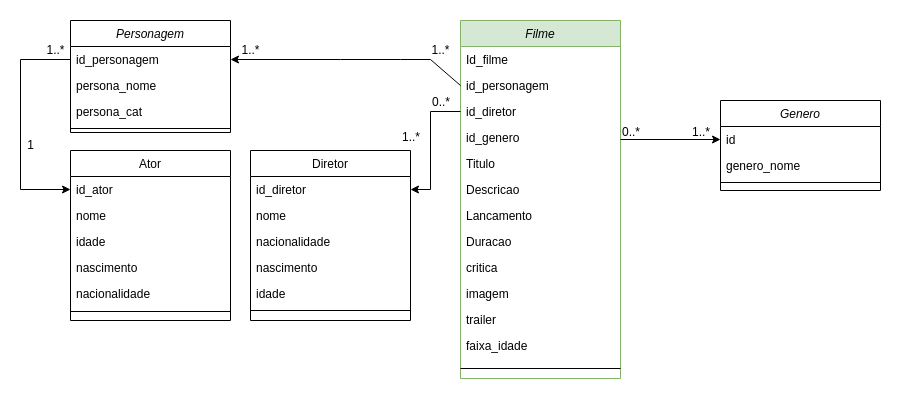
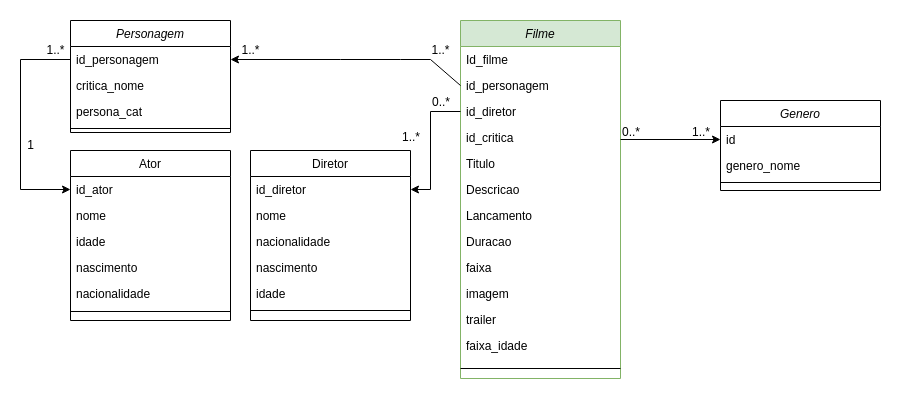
(116, 86) -> (113, 86)
(495, 138) -> (495, 138)
(486, 268) -> (481, 268)
